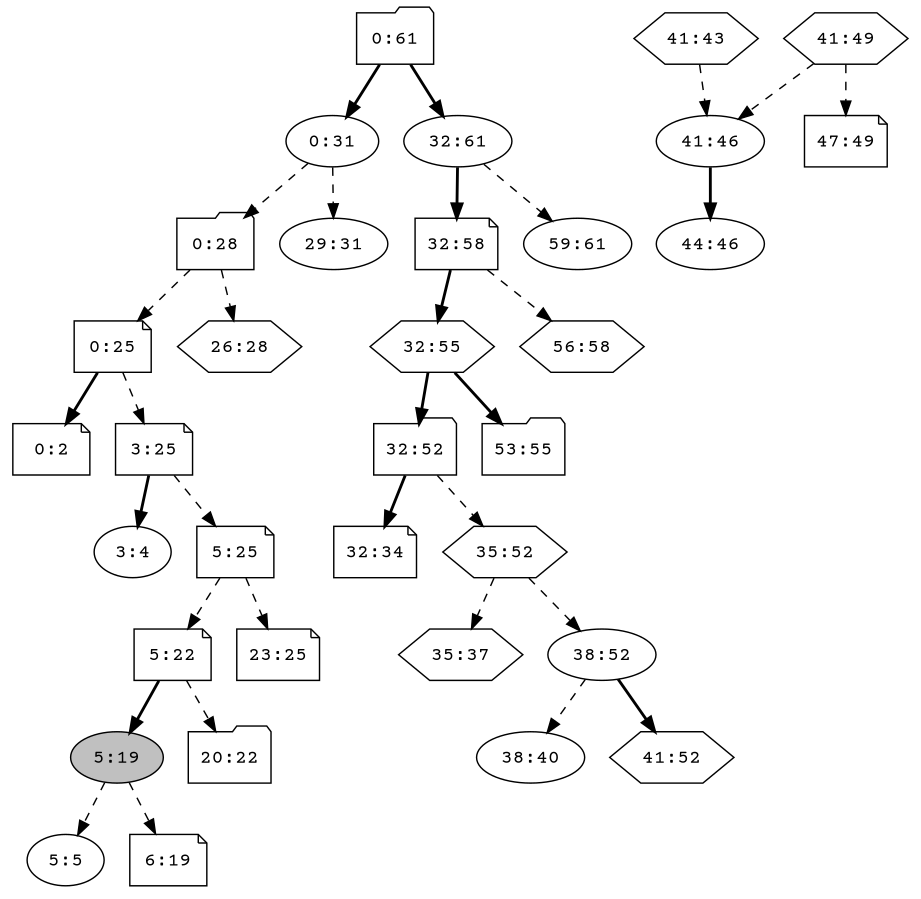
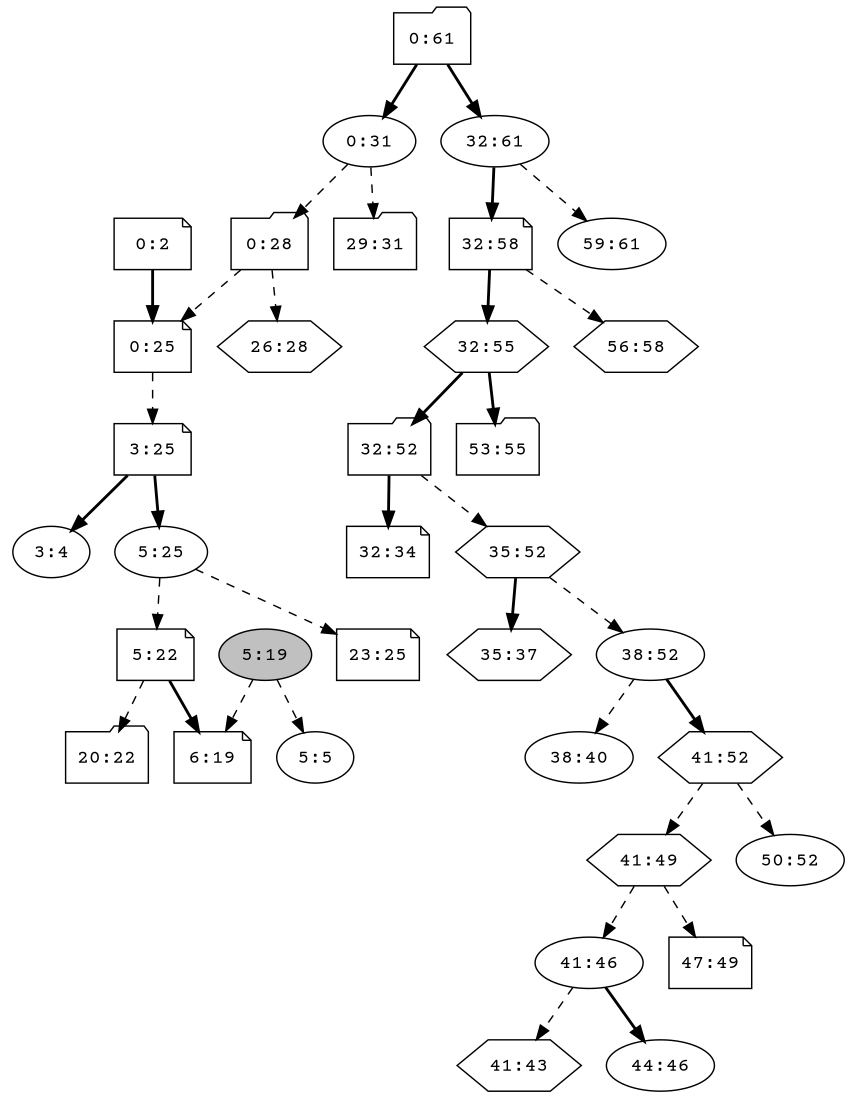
(702, 83) -> (559, 1008)
(334, 244) -> (375, 244)
(86, 392) -> (153, 288)
(190, 495) -> (156, 494)
(235, 552) -> (161, 552)
(486, 597) -> (514, 596)
(148, 700) -> (180, 700)
none -> (689, 803)
none -> (790, 860)
